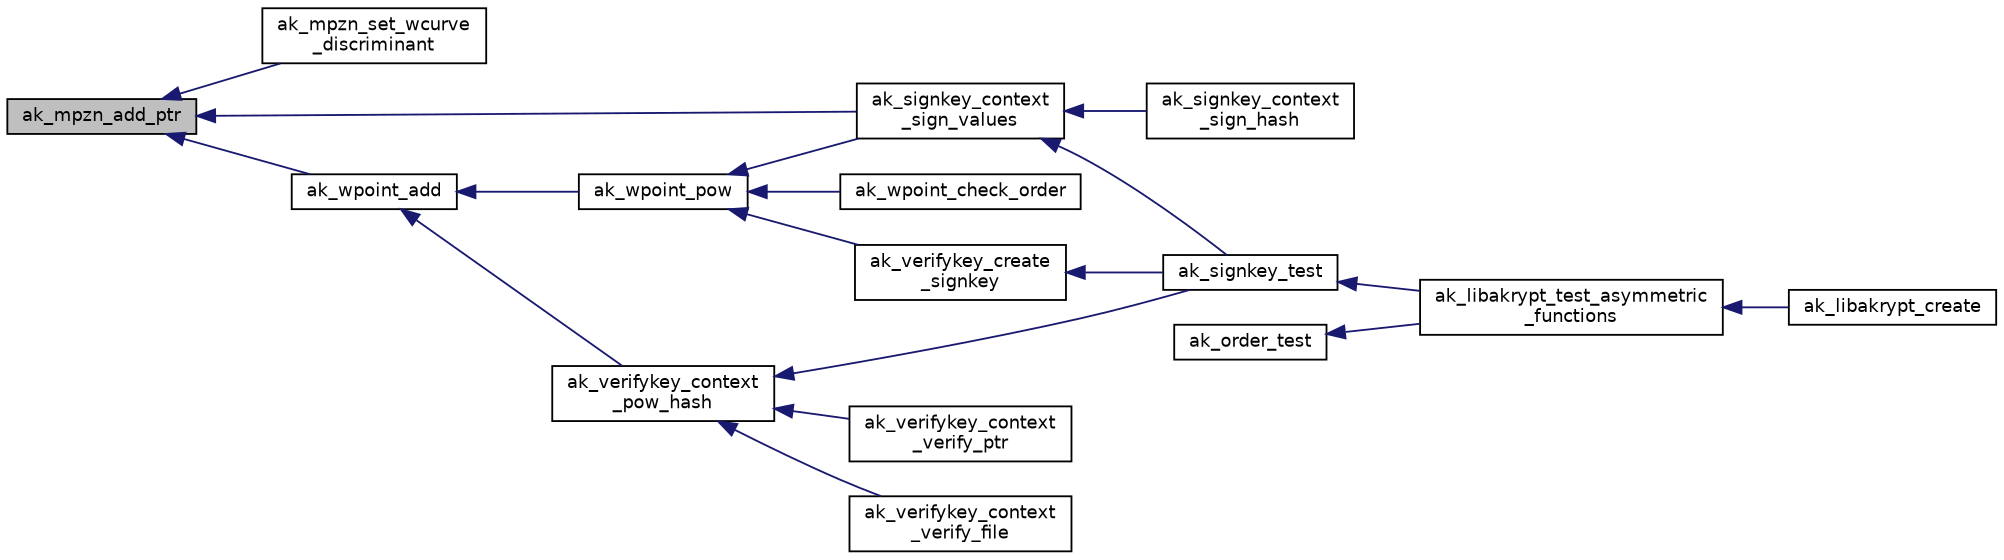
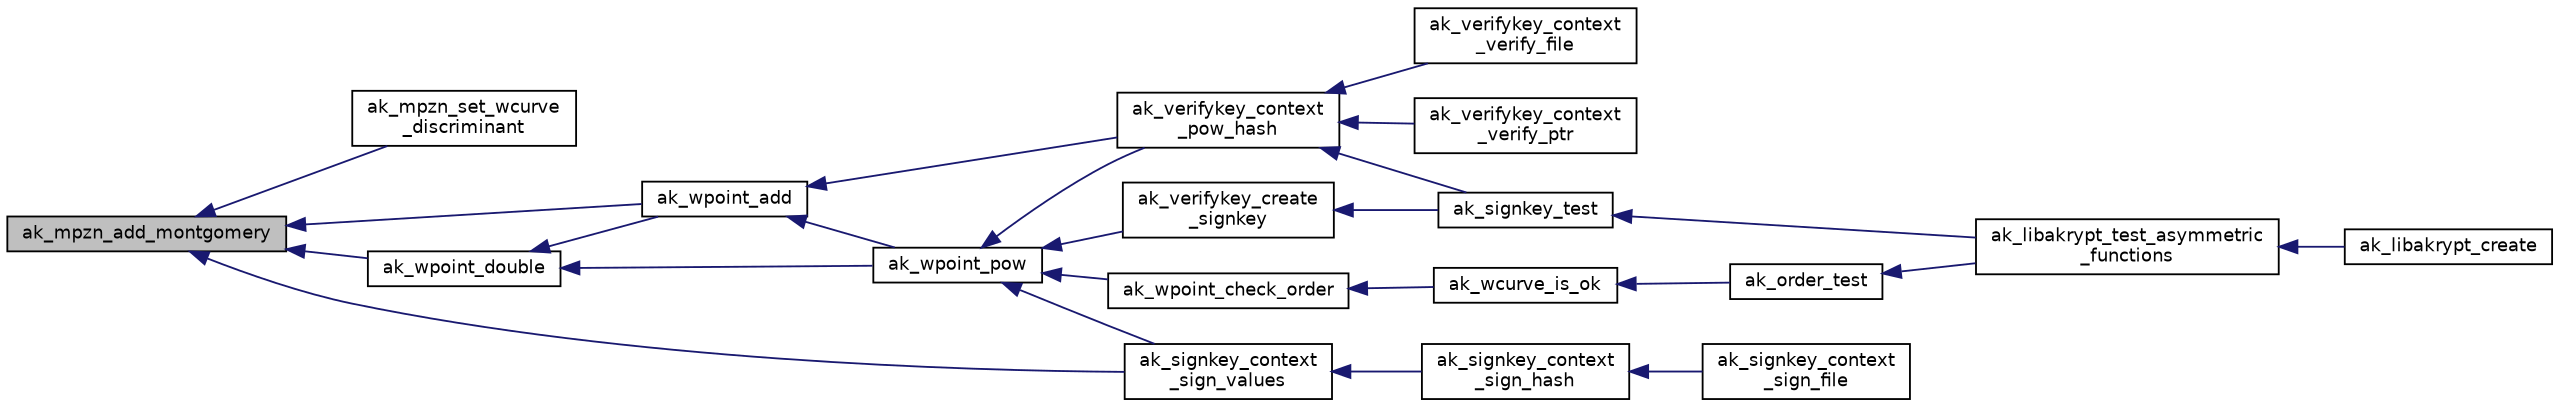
(102, 117) -> (147, 234)
none -> (1068, 187)
(1145, 196) -> none
none -> (464, 269)
none -> (1526, 285)
none -> (1806, 372)
